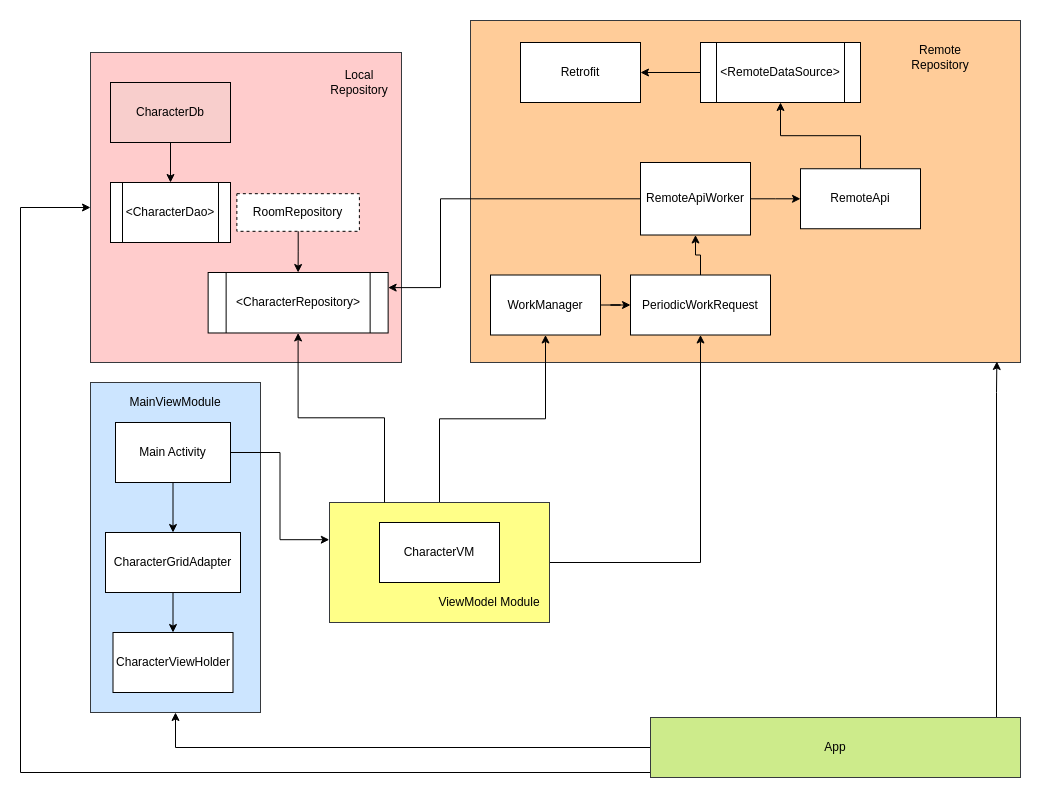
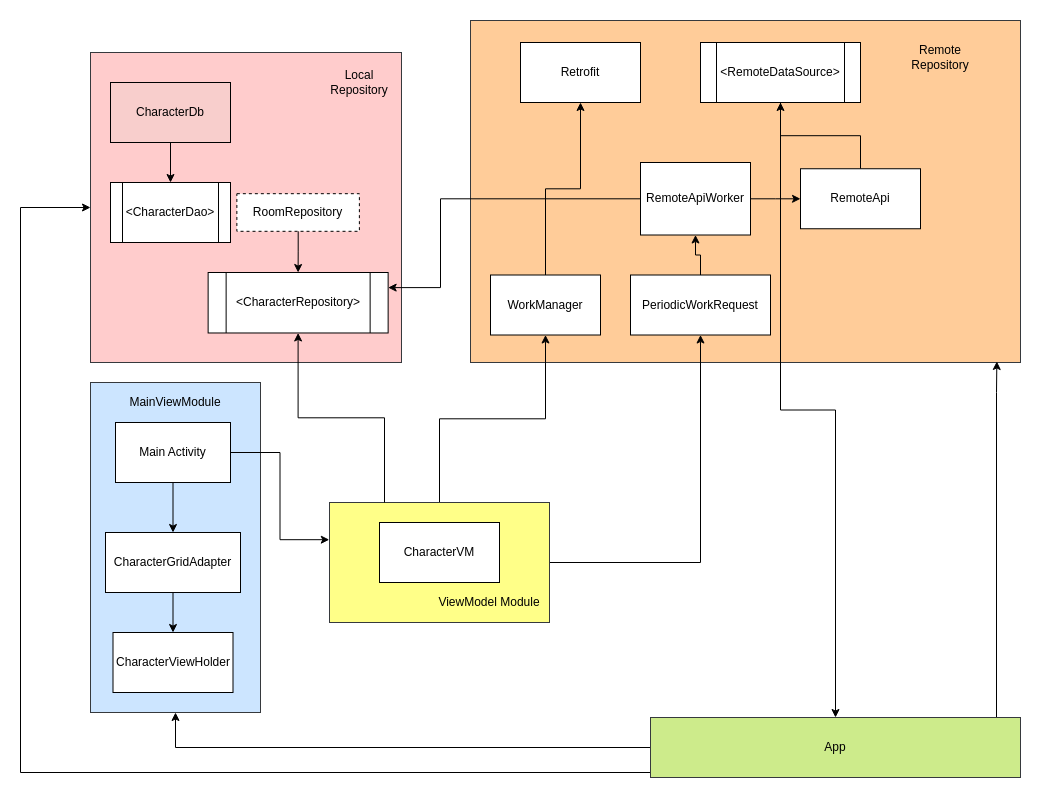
(674, 73) -> (822, 410)
(620, 305) -> (560, 189)
